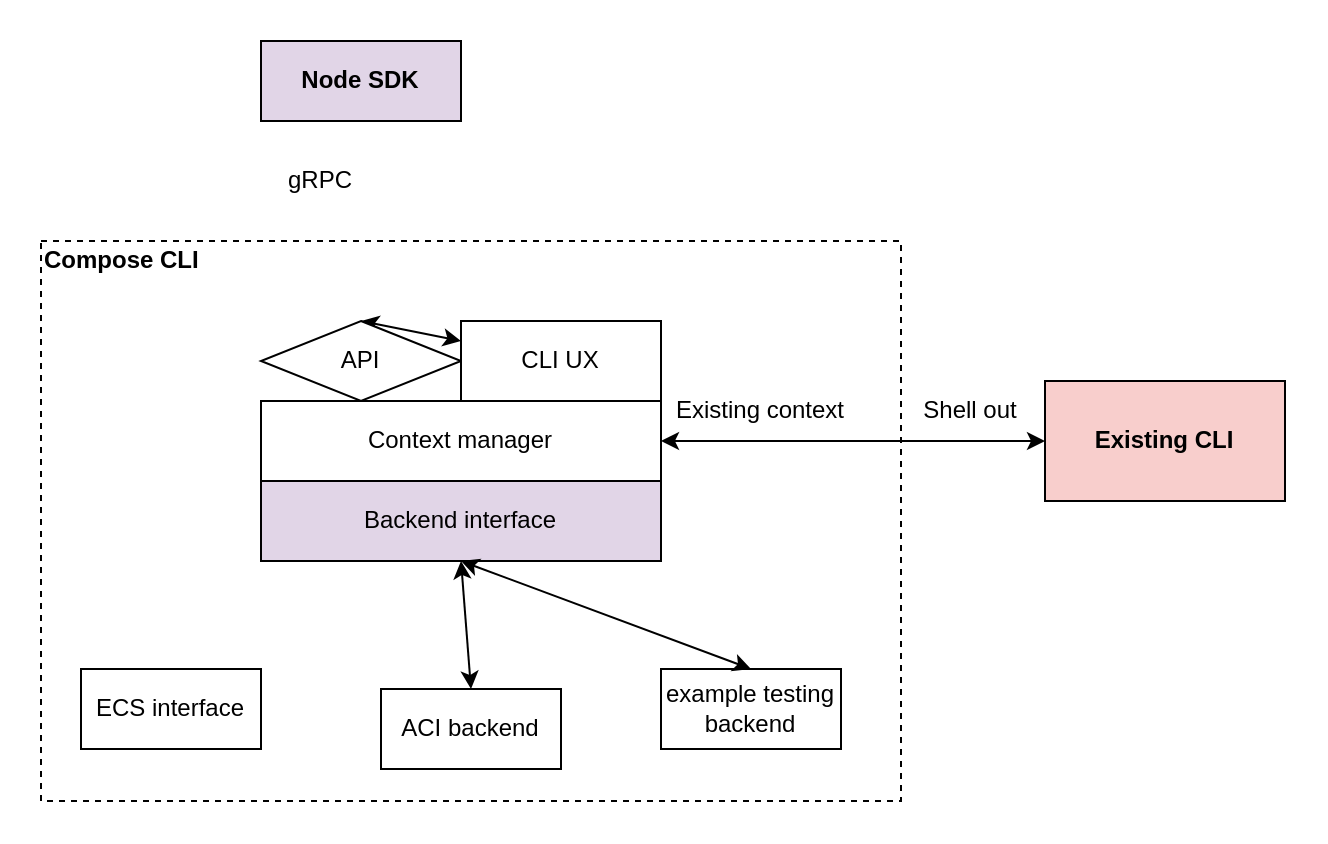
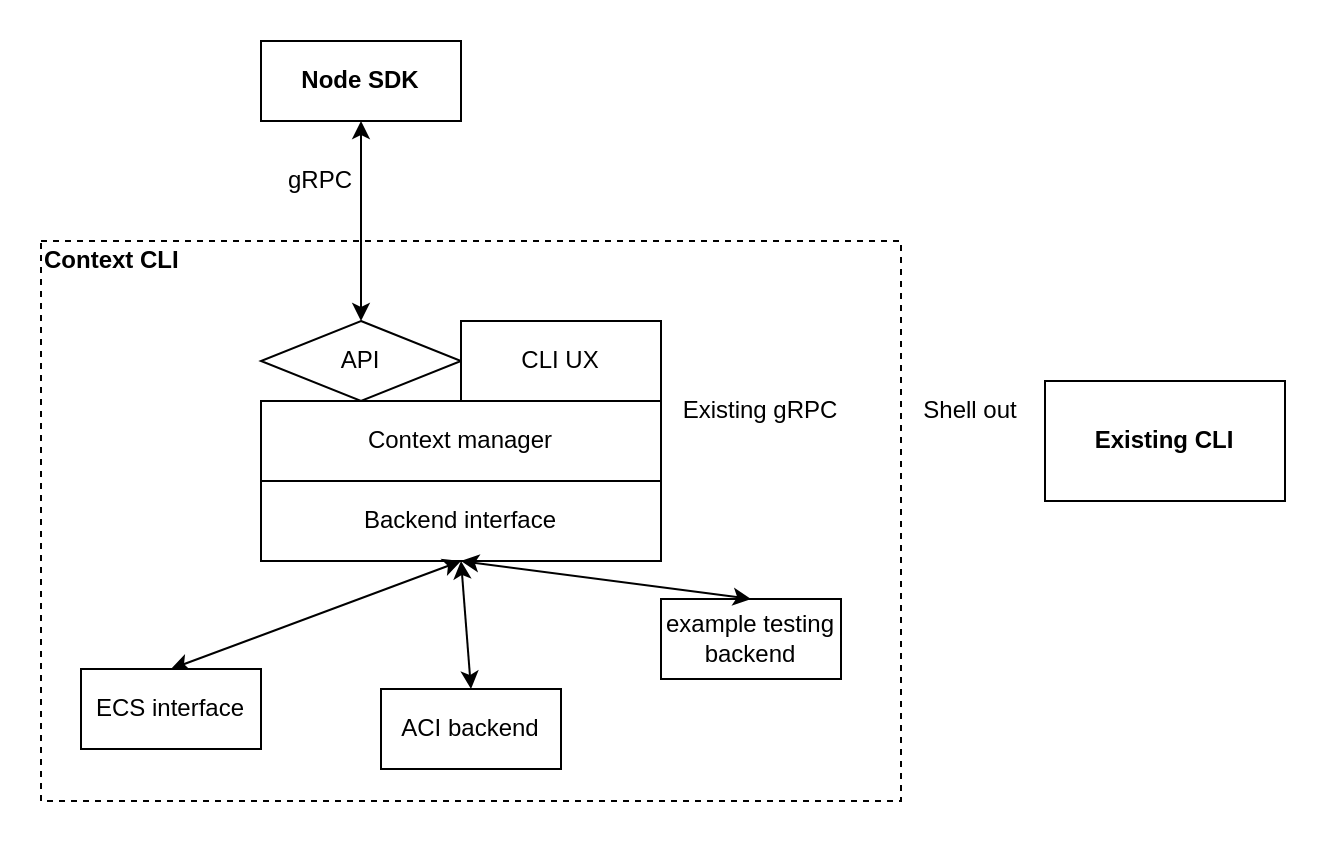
(361, 81) -> (361, 81)
(116, 261) -> (116, 261)
(411, 331) -> (361, 221)
(761, 411) -> (761, 411)
(853, 441) -> none
(1165, 441) -> (1165, 441)
(461, 521) -> (461, 521)
none -> (316, 615)
(751, 709) -> (751, 639)
